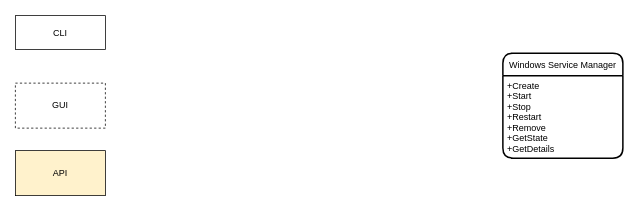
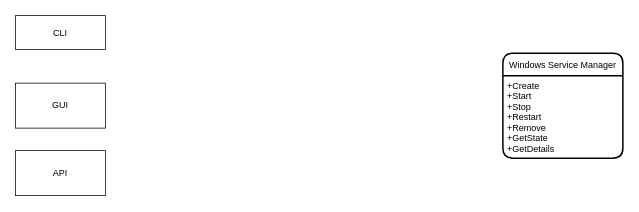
(60, 105) -> (60, 105)
(60, 173) -> (60, 173)
